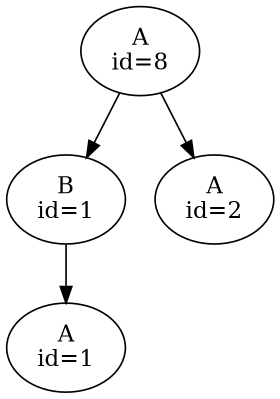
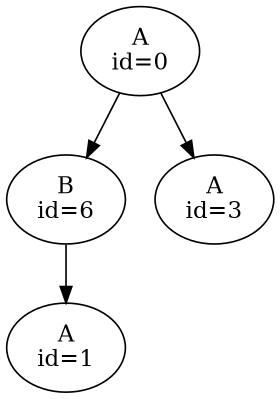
(140, 51) -> (140, 51)
(66, 199) -> (66, 199)
(214, 199) -> (214, 199)
